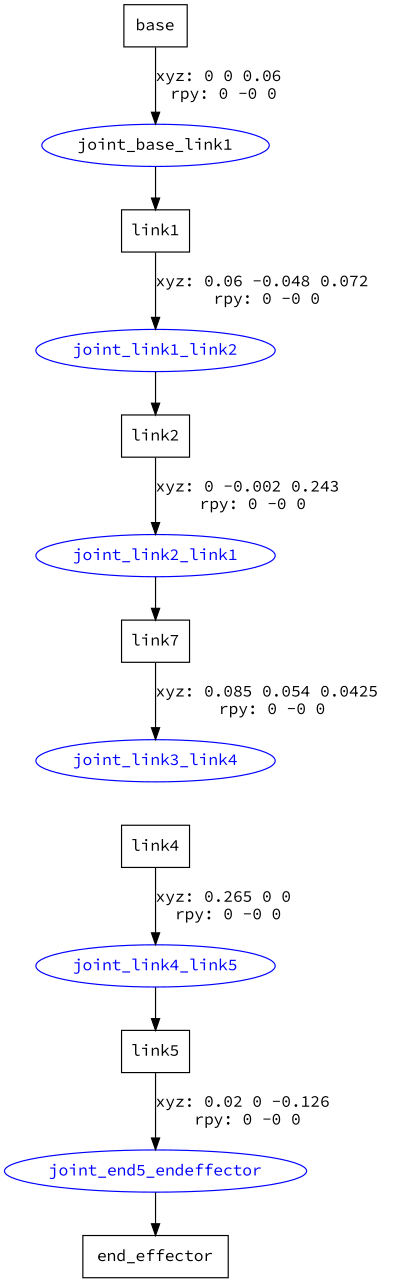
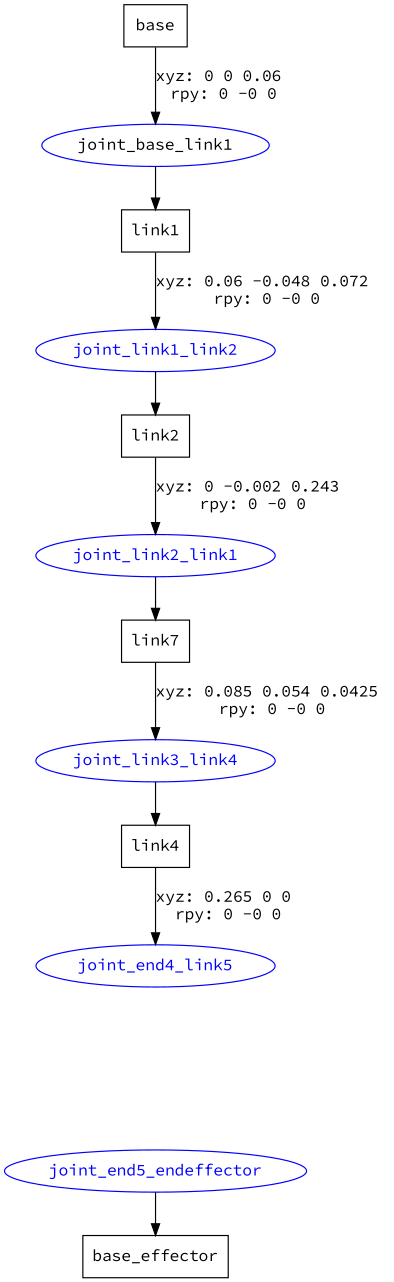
none -> (156, 798)
(156, 966) -> (156, 966)
(156, 1051) -> none
(156, 1257) -> (156, 1257)
